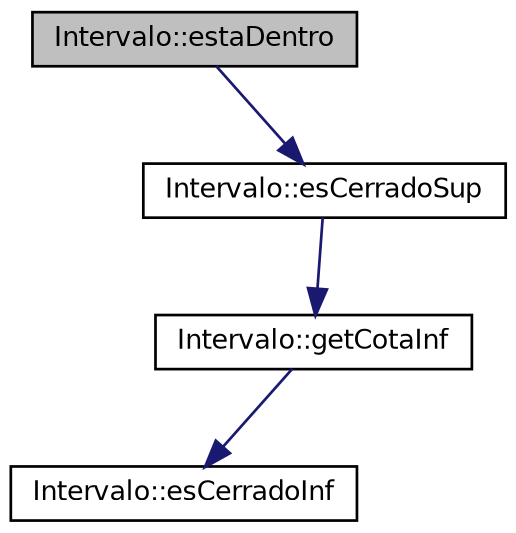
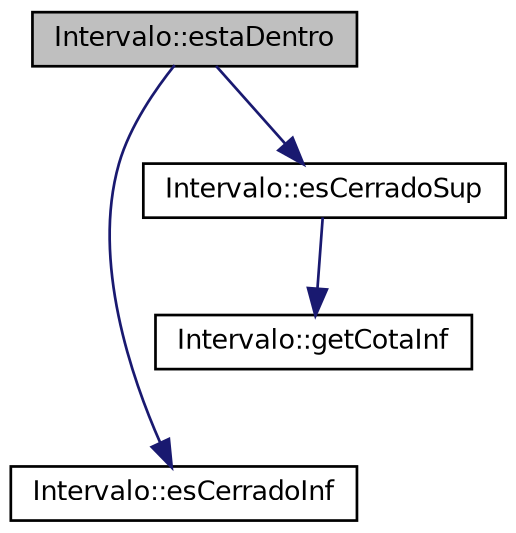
(258, 408) -> (110, 250)
